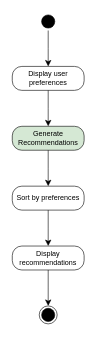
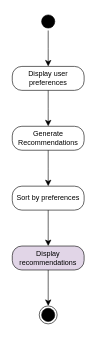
(48, 138) -> (48, 138)
(48, 258) -> (48, 258)
